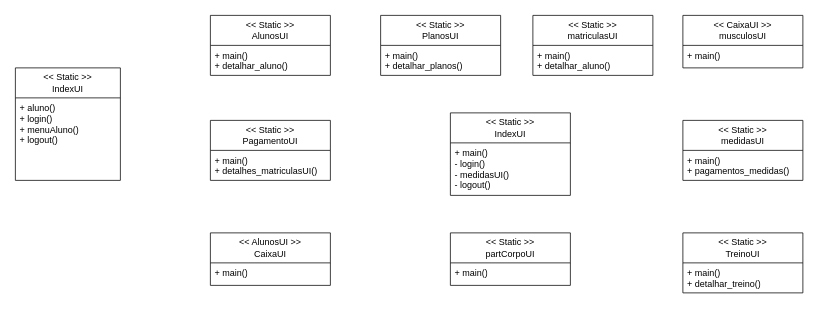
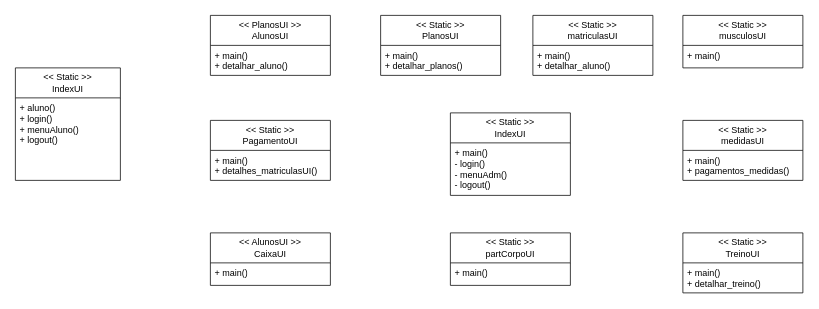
(270, 30) -> (270, 30)
(743, 30) -> (743, 30)
(485, 170) -> (481, 170)
